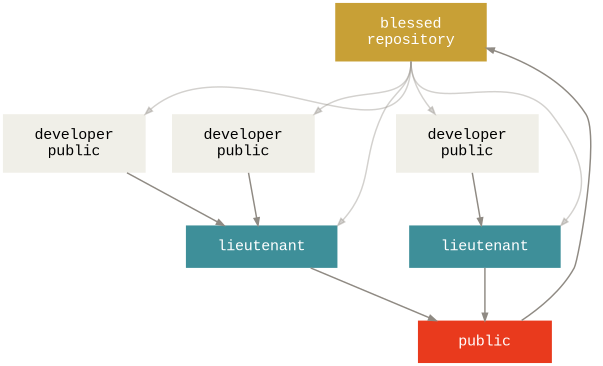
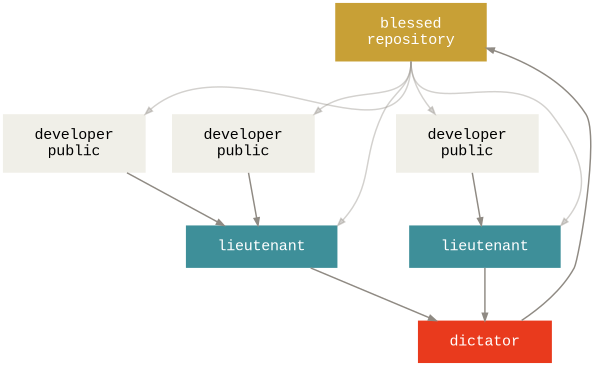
(485, 342) -> (485, 342)
